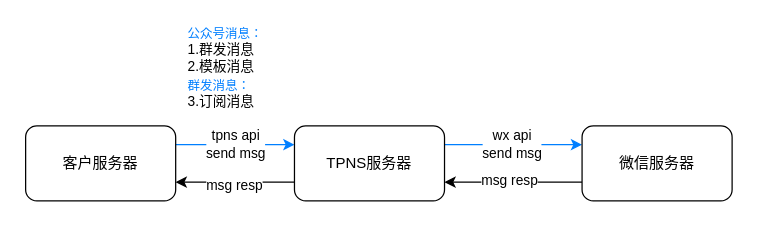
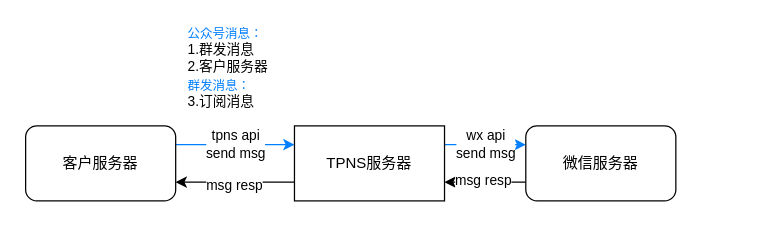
(226, 51) -> (226, 51)
(369, 163) -> (369, 163)
(657, 163) -> (601, 163)
